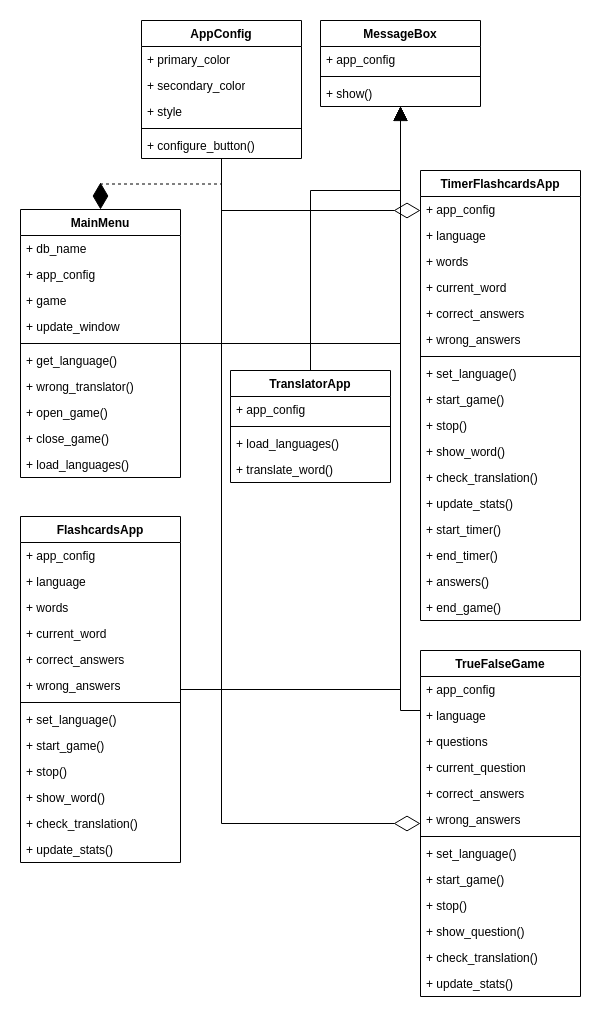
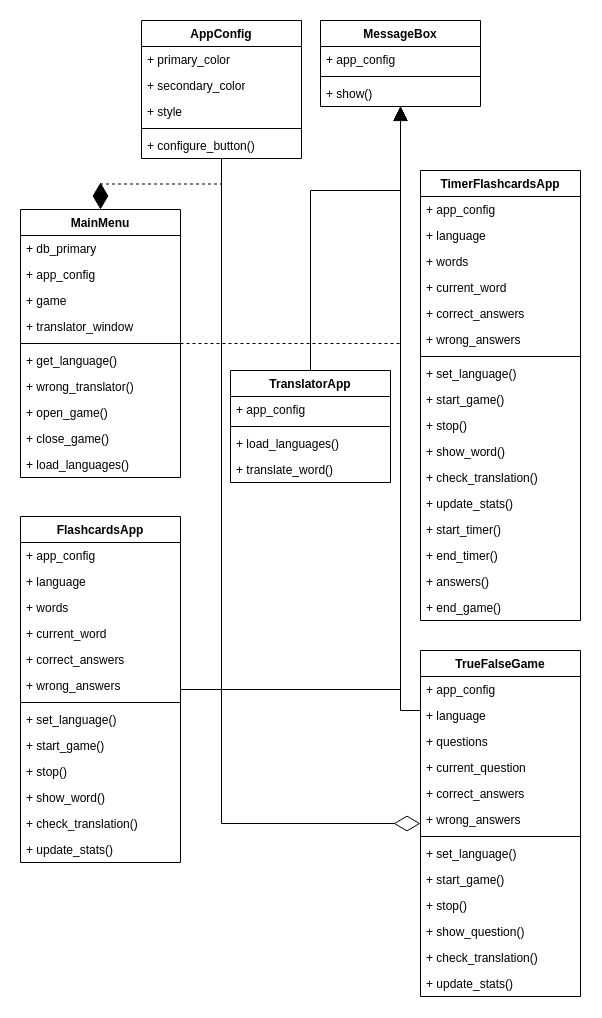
(308, 211) -> none
(55, 250) -> (64, 250)
(74, 328) -> (86, 328)
(290, 344) -> (290, 344)
